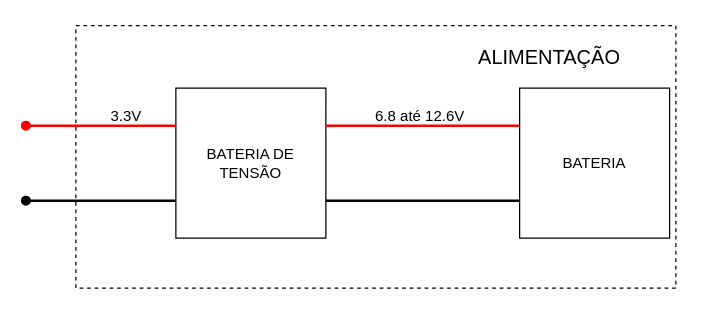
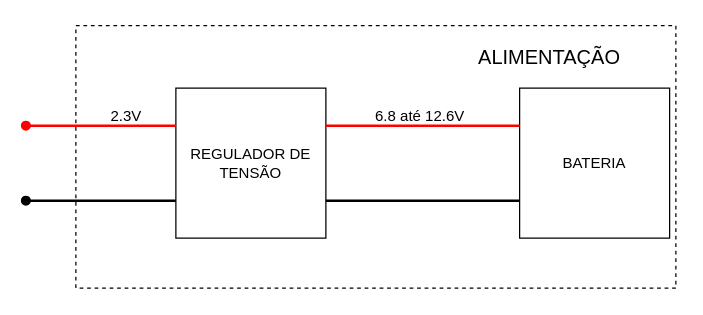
(126, 114) -> (126, 114)
(251, 163) -> (251, 163)
